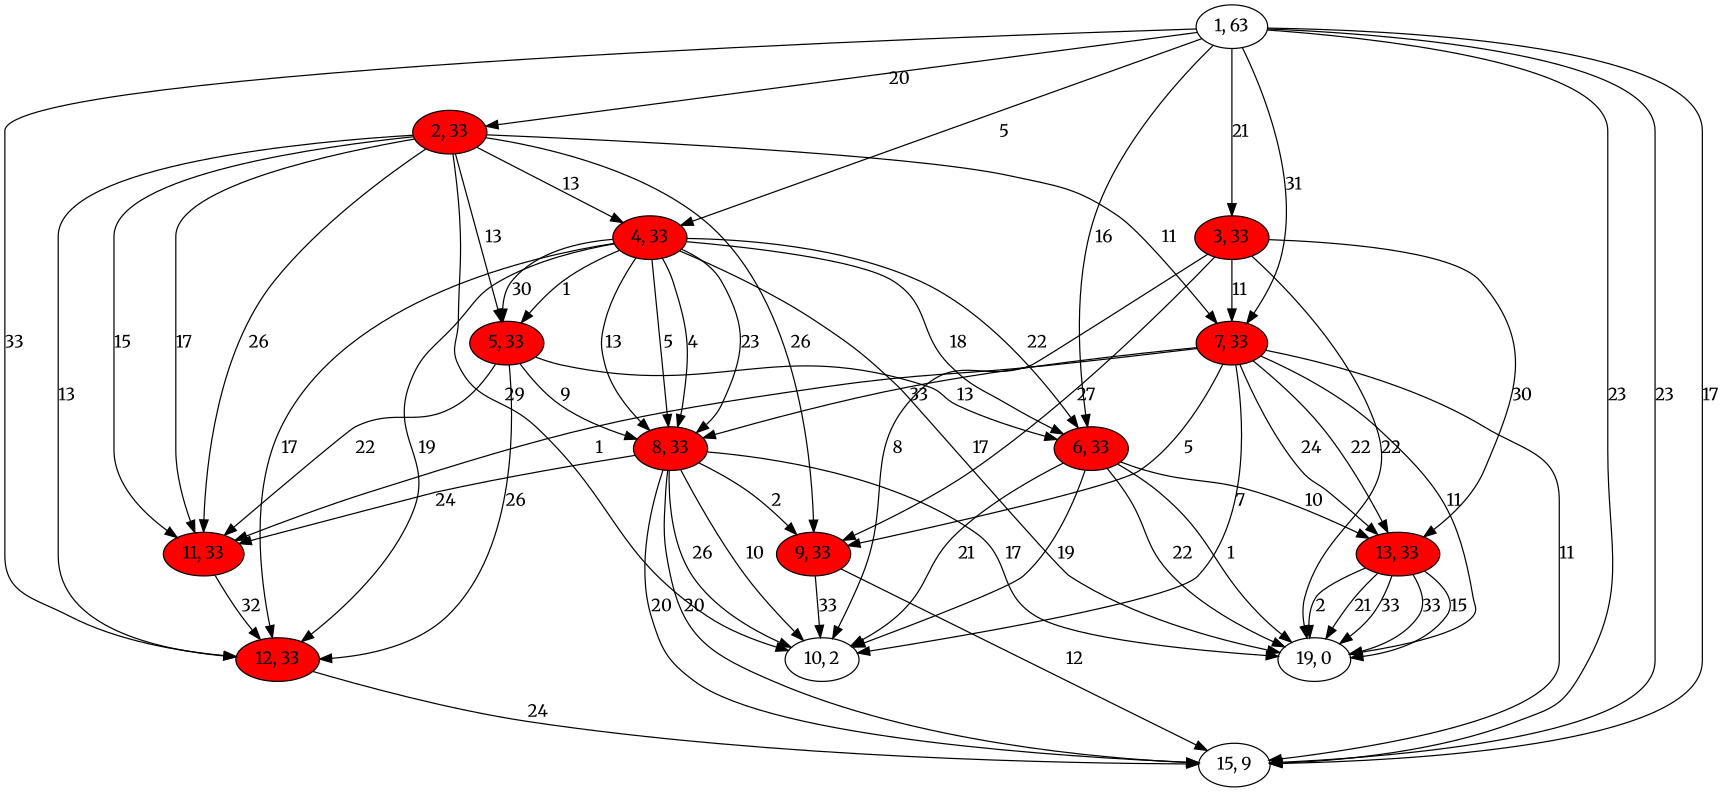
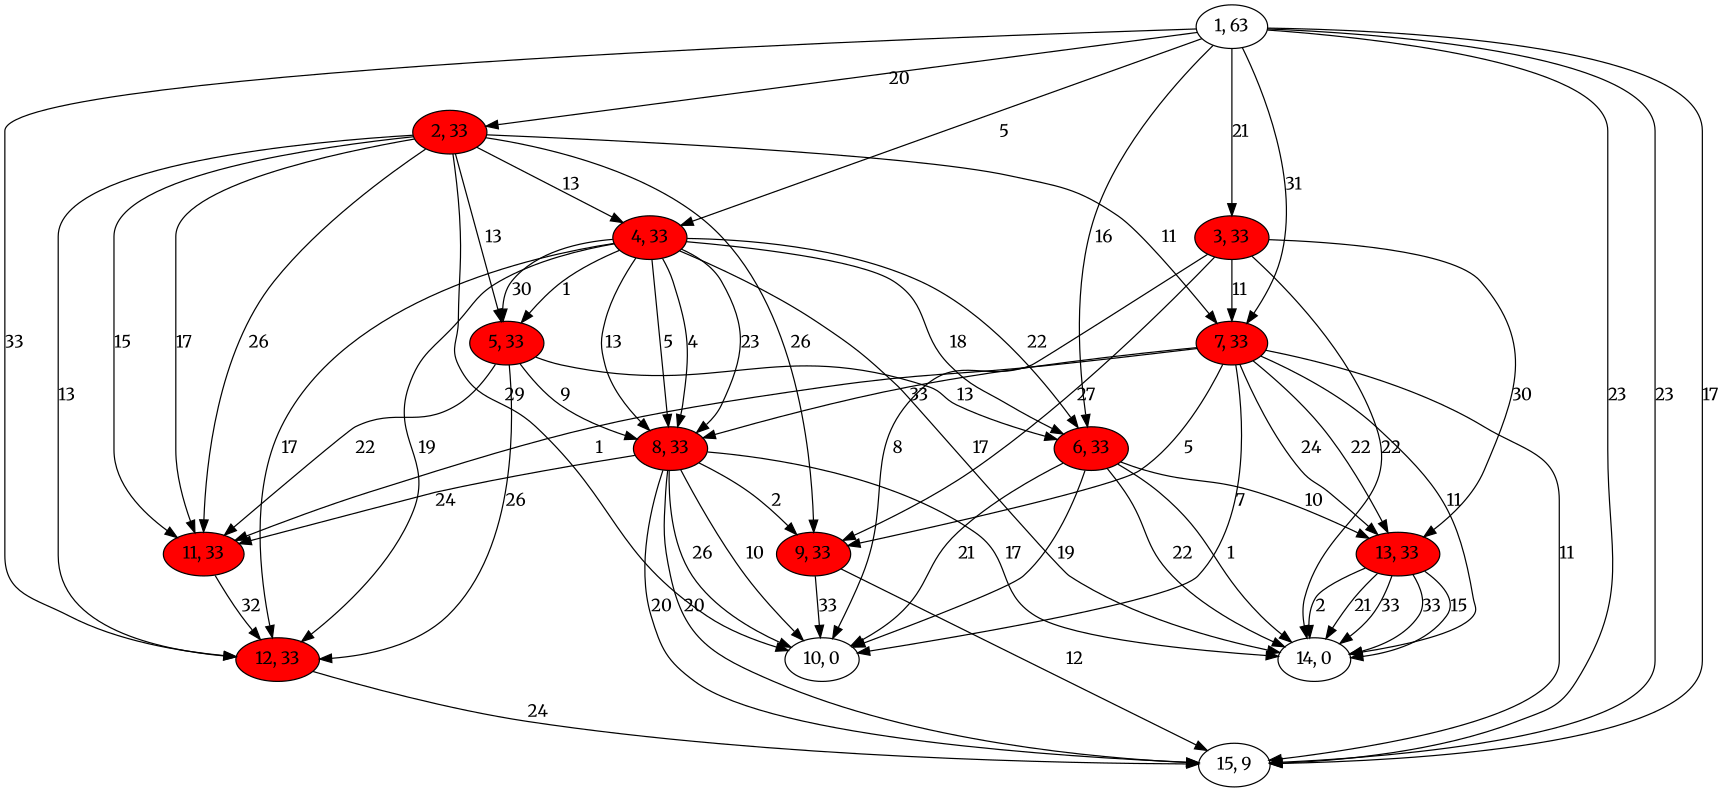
(822, 660) -> (822, 660)
(1314, 660) -> (1314, 660)
